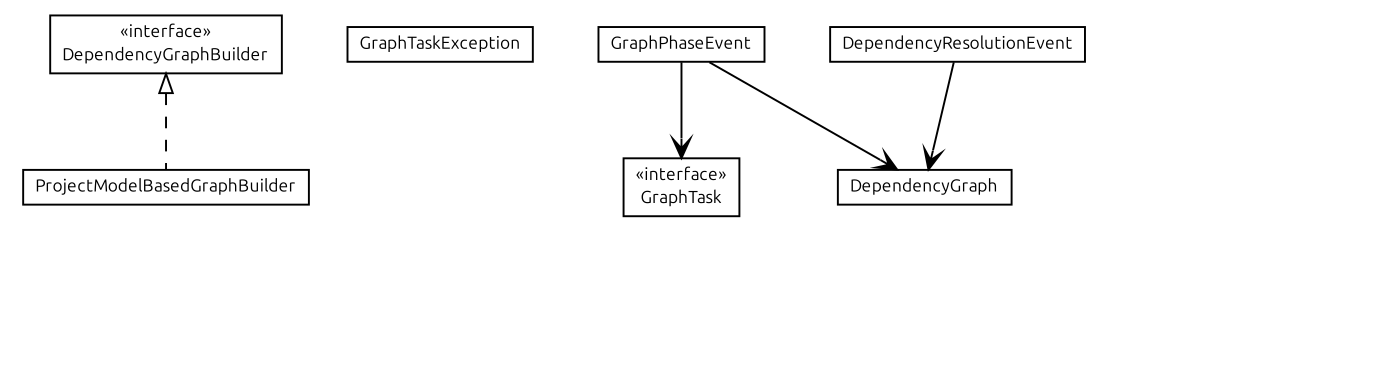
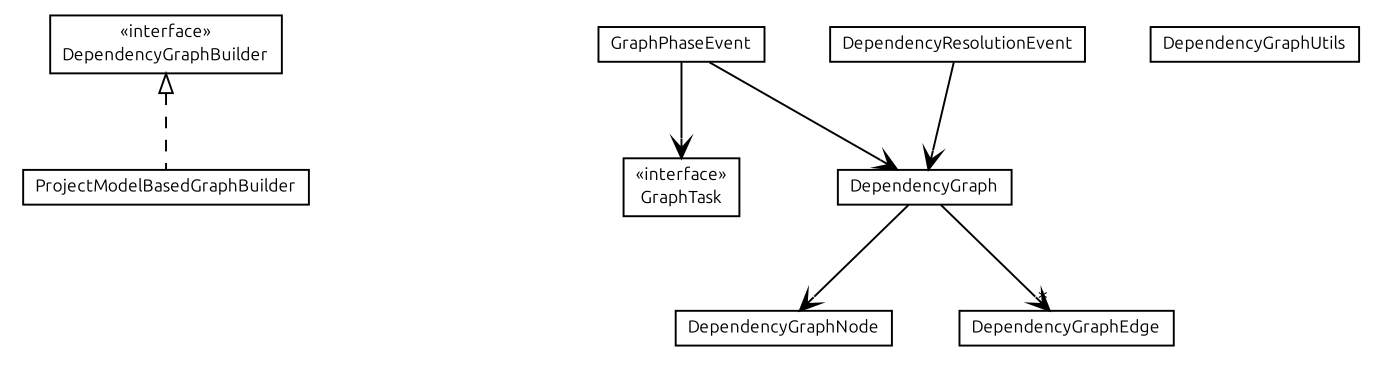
(440, 44) -> none
none -> (1255, 44)
none -> (784, 328)
none -> (1066, 328)
